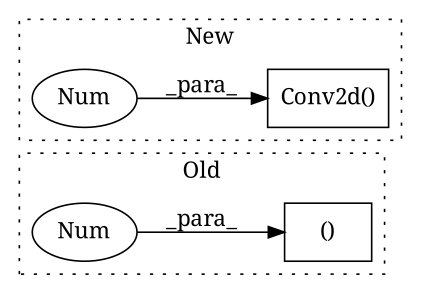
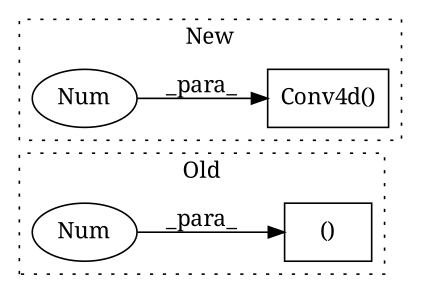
(328, 98) -> (328, 98)
